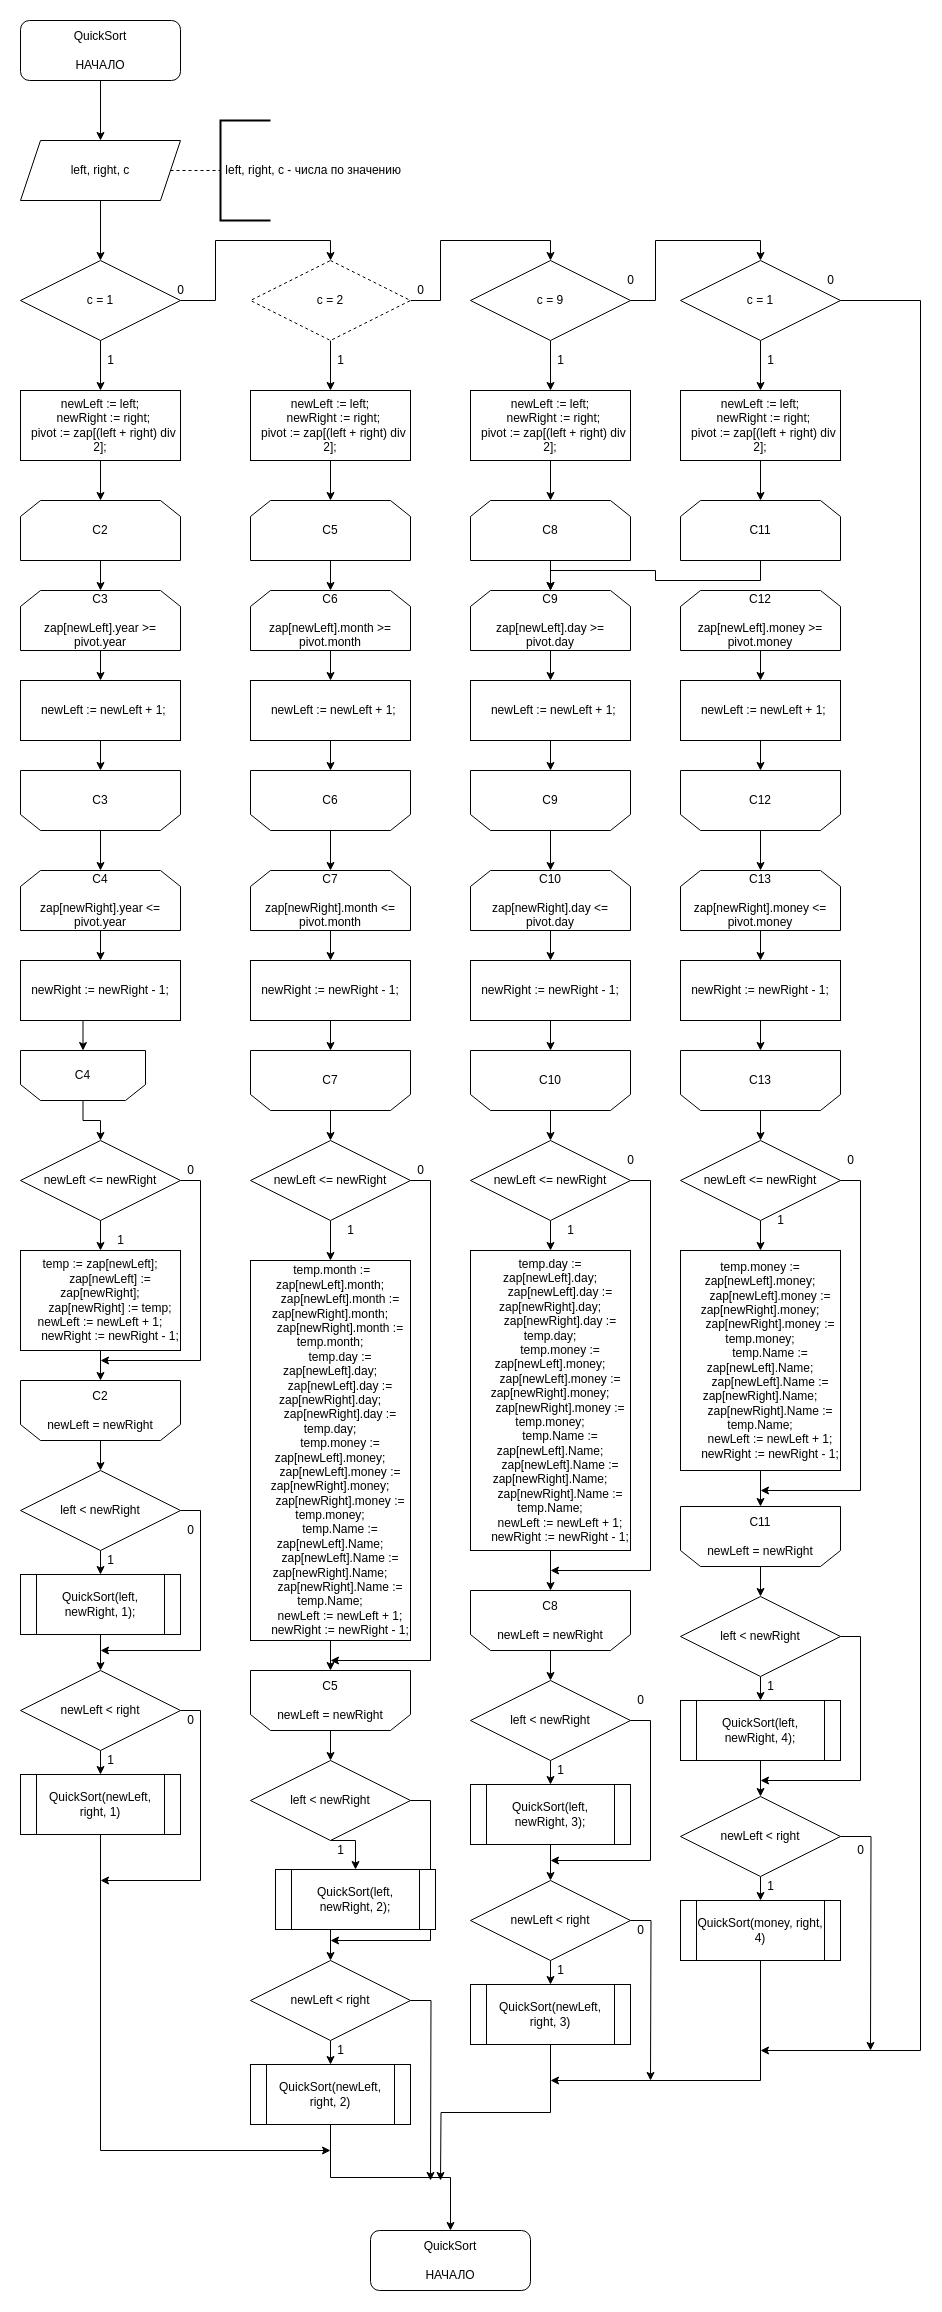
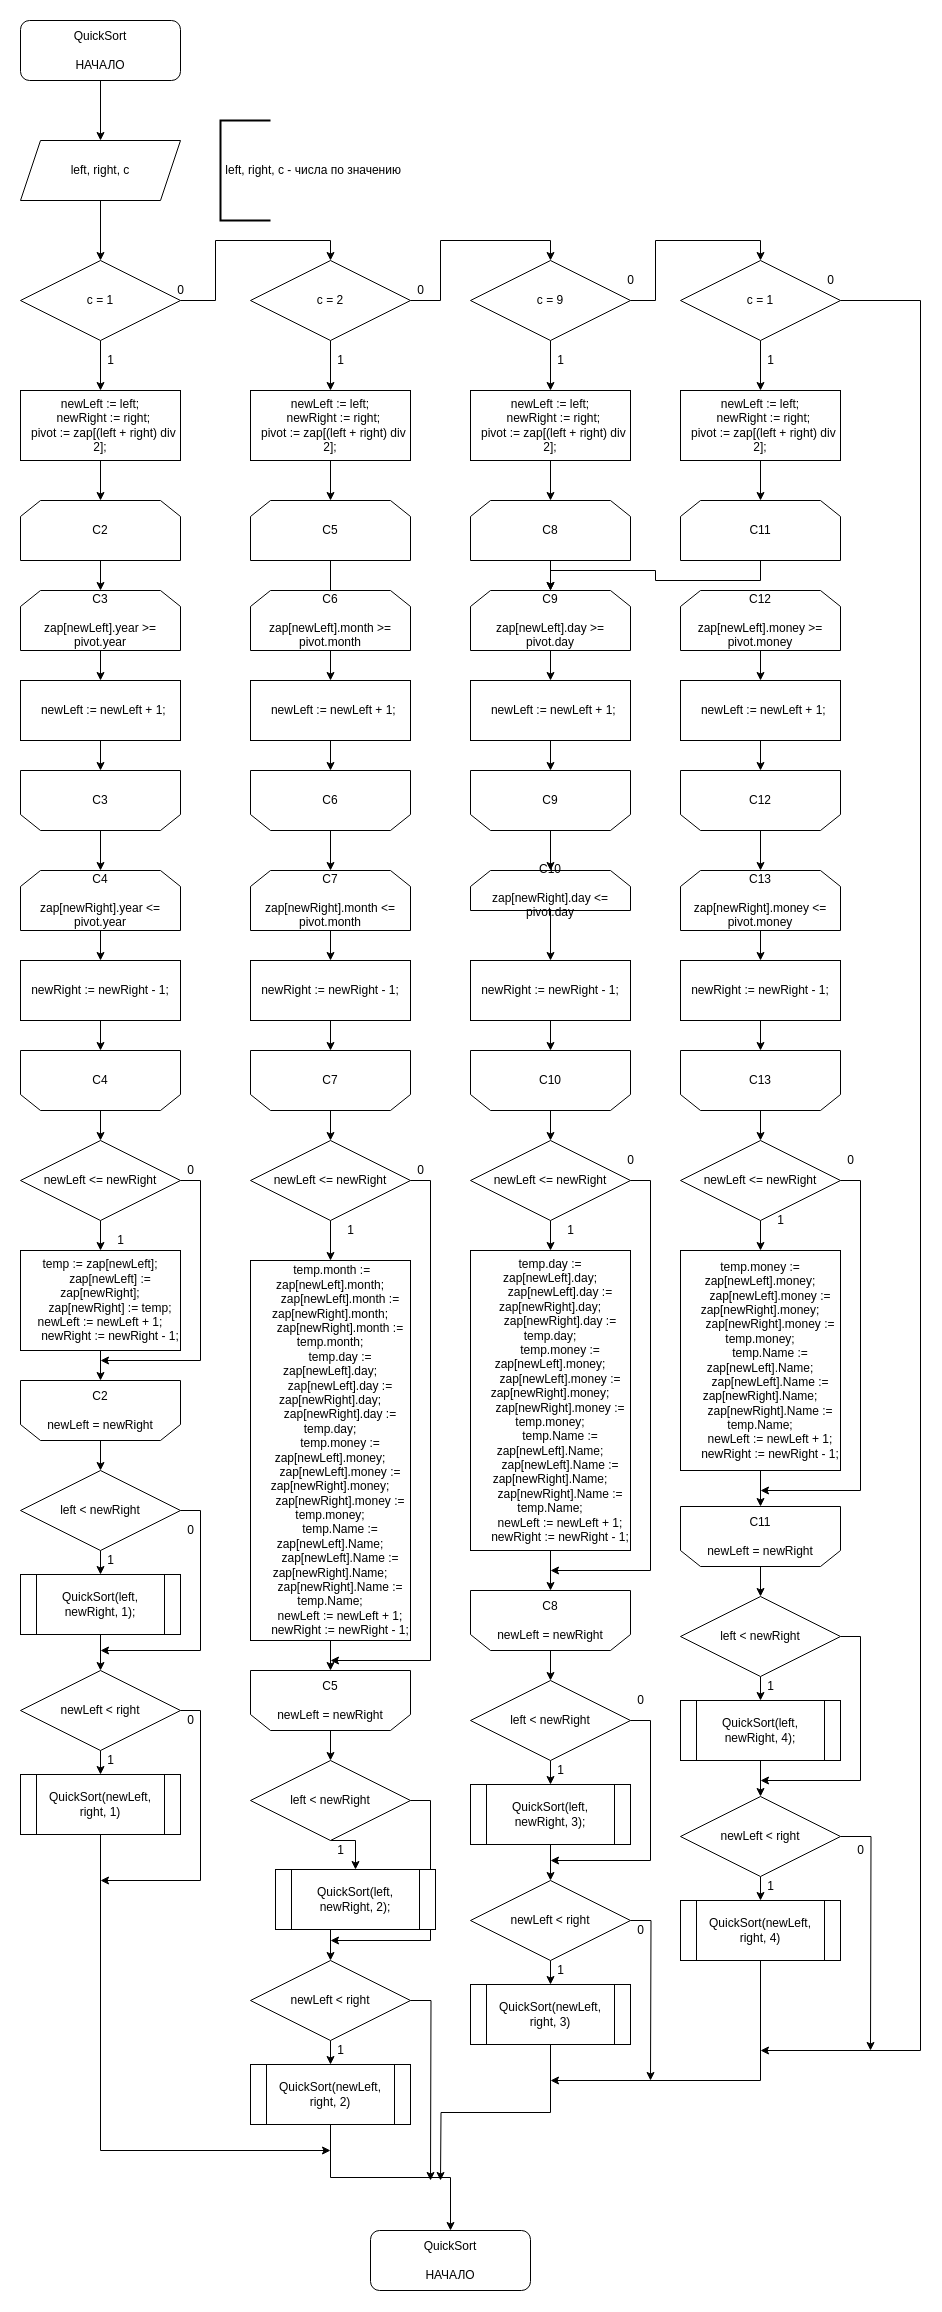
(194, 171) -> none
(331, 301) -> (331, 301)
(331, 582) -> (331, 585)
(551, 901) -> (551, 891)
(83, 1076) -> (101, 1081)
(761, 1931) -> (761, 1931)
